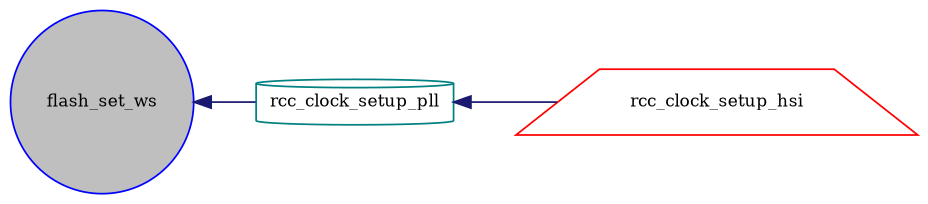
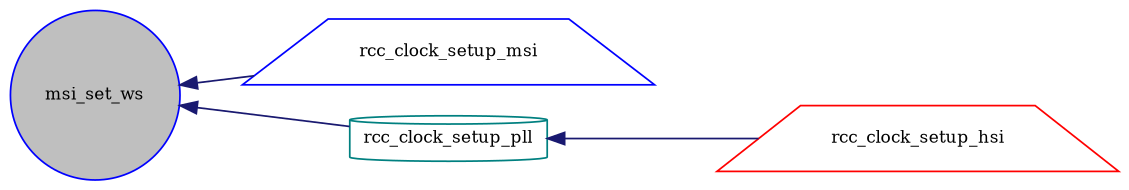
none -> (448, 52)
(102, 102) -> (95, 95)
